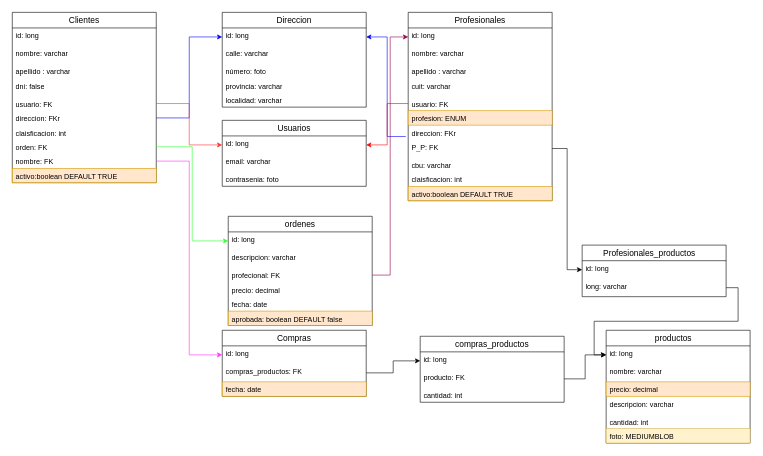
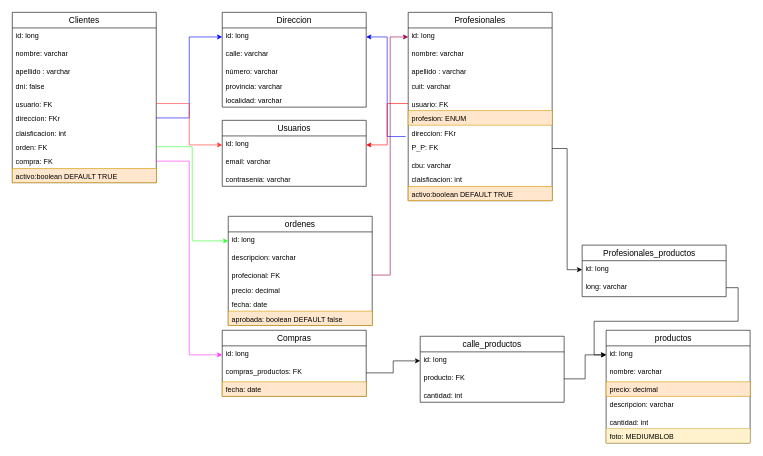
(248, 72) -> (254, 72)
(34, 162) -> (34, 162)
(257, 180) -> (263, 180)
(492, 345) -> (492, 345)
